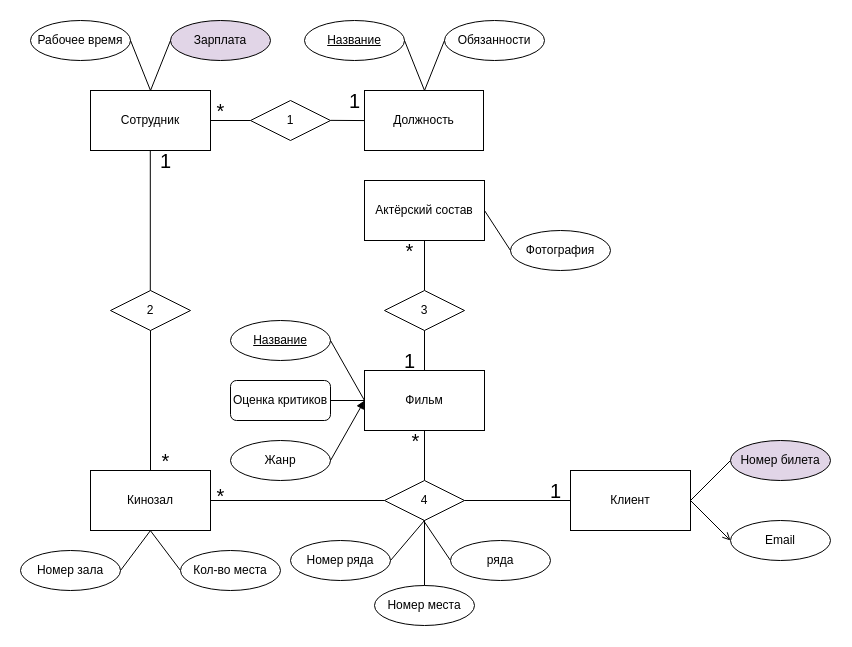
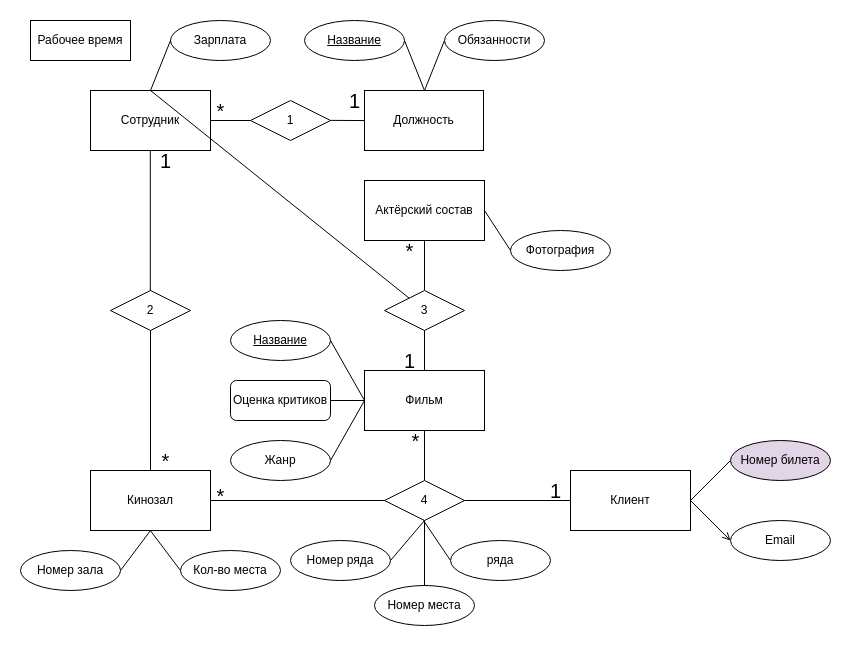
(81, 41) -> (81, 41)
(221, 41) -> (221, 41)
(140, 64) -> (280, 195)
(360, 409) -> (361, 407)
